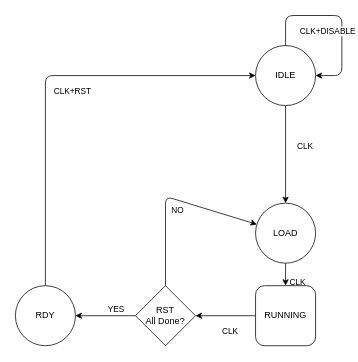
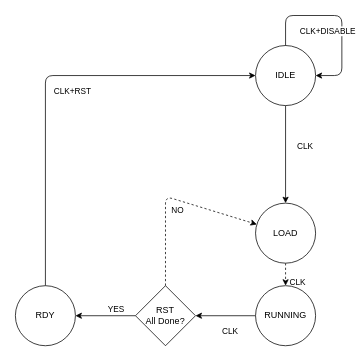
(168, 198) -> (168, 198)
(285, 271) -> (285, 271)
(285, 315) -> (285, 315)
